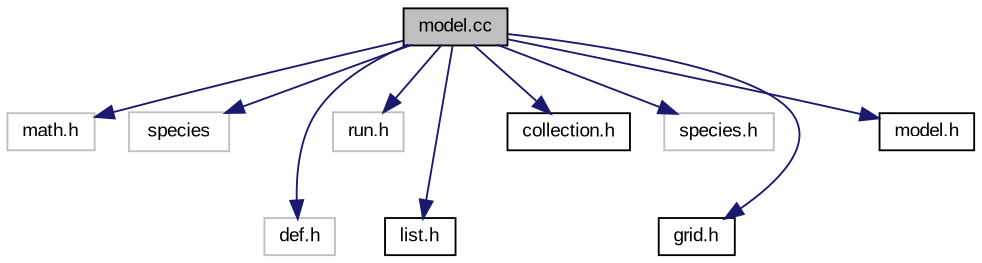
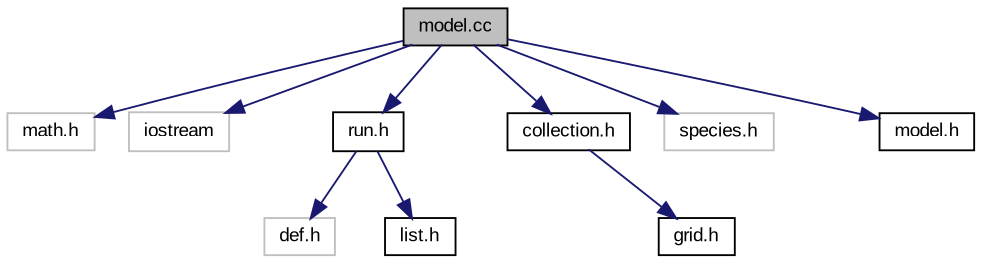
(684, 64) -> (625, 178)
(324, 103) -> (339, 177)
(440, 122) -> (390, 177)
(179, 132) -> (179, 132)
(368, 132) -> (368, 132)
